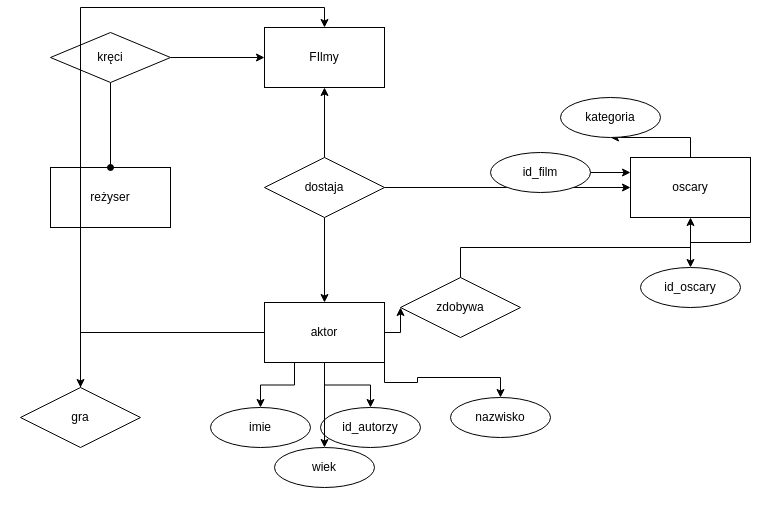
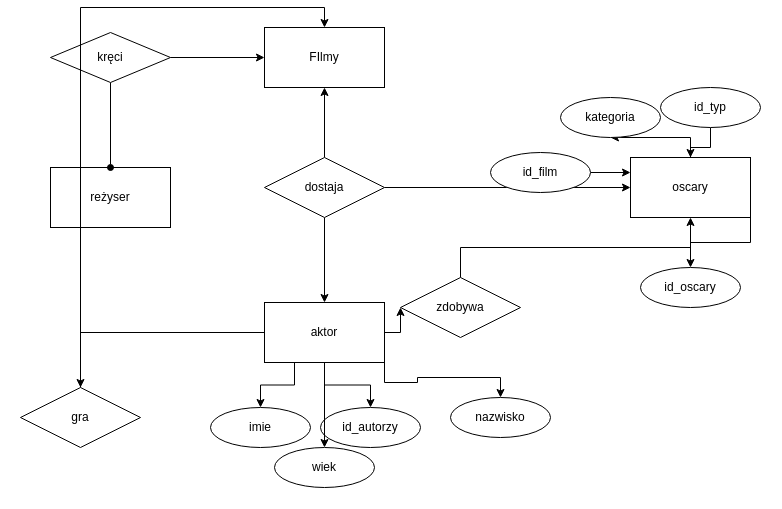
none -> (711, 108)
none -> (711, 147)
